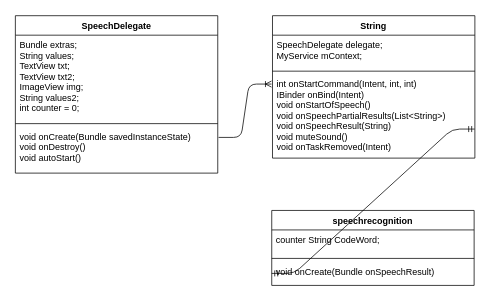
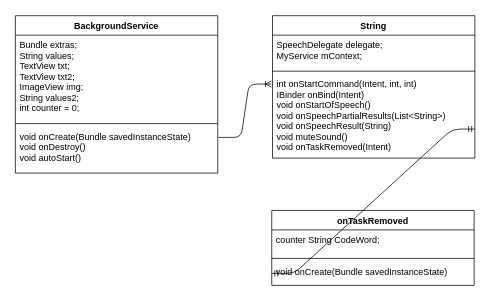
(116, 26) -> (116, 26)
(373, 220) -> (373, 220)
(361, 271) -> (372, 271)
